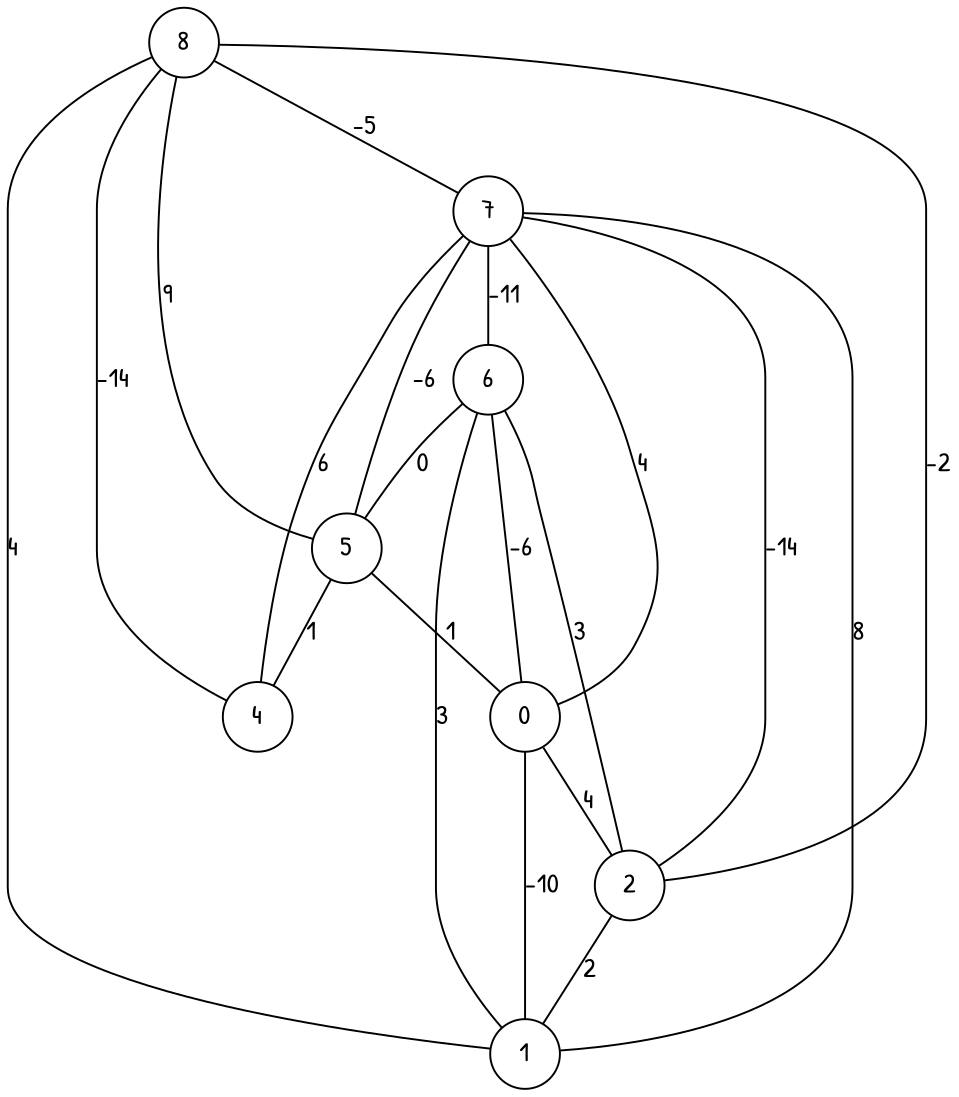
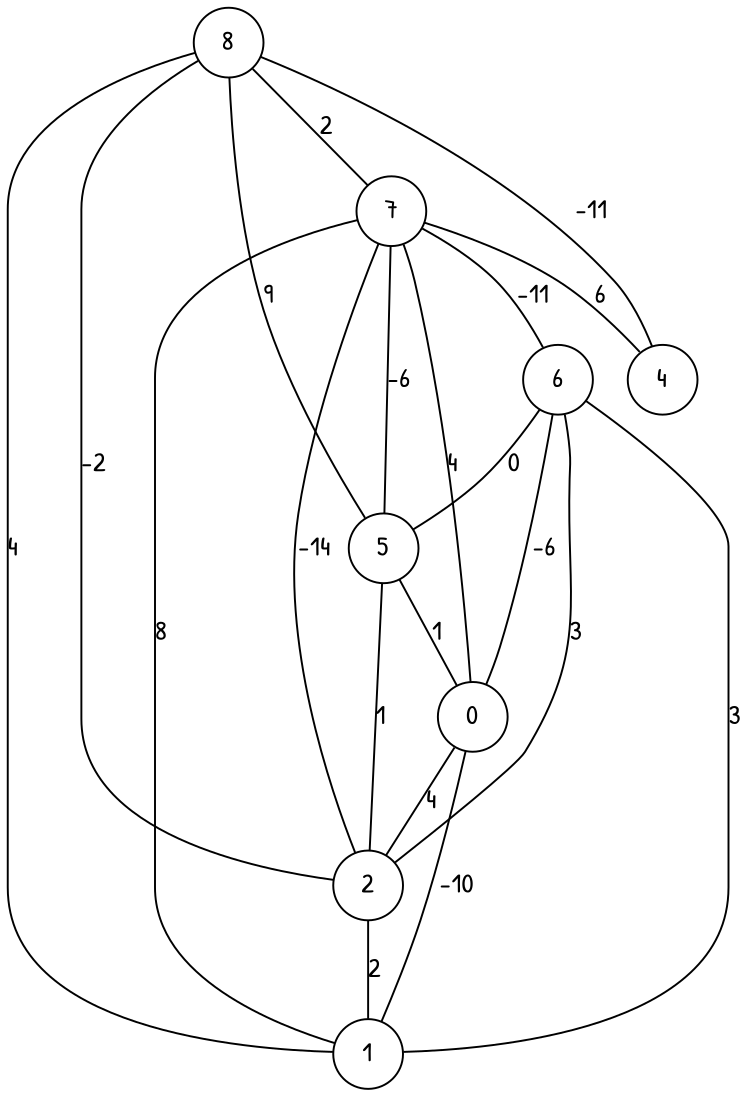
(365, 127) -> (326, 127)
(113, 380) -> (592, 211)
(302, 633) -> (376, 717)
